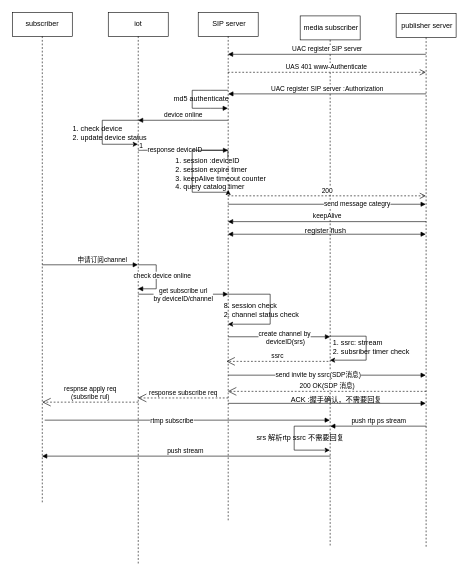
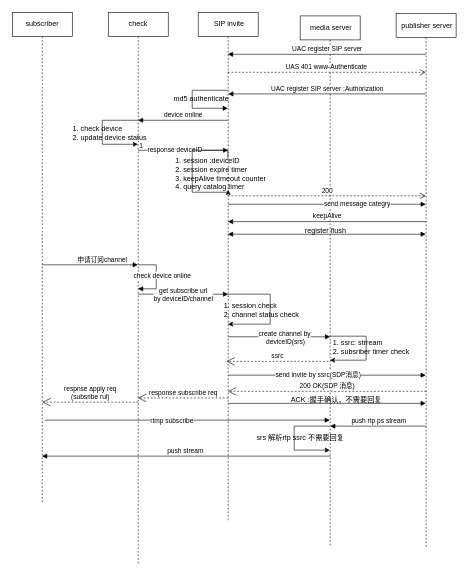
(138, 24) -> (138, 24)
(228, 24) -> (228, 24)
(330, 28) -> (330, 28)
(266, 310) -> (266, 310)
